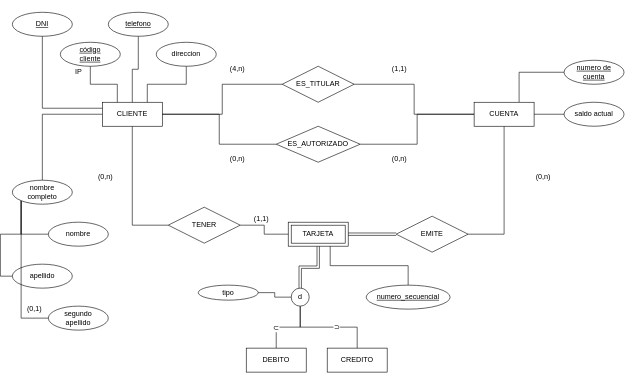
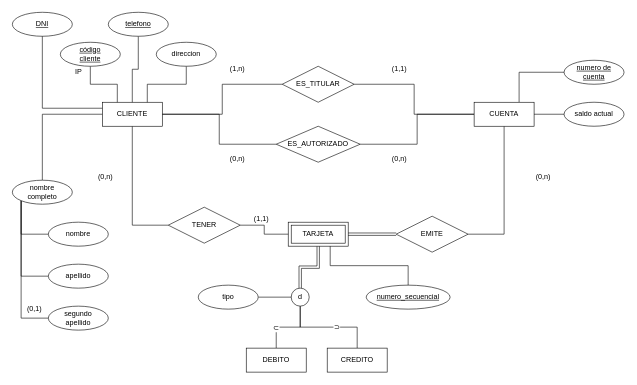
(238, 69) -> (238, 69)
(42, 276) -> (78, 276)
(228, 293) -> (228, 297)
